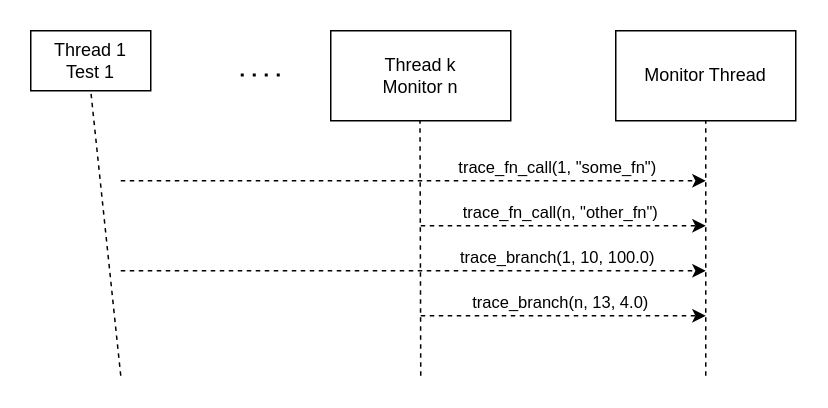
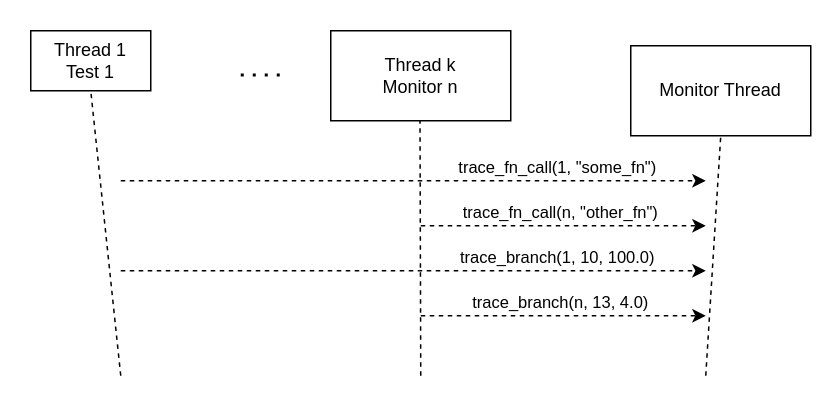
(706, 76) -> (721, 91)
